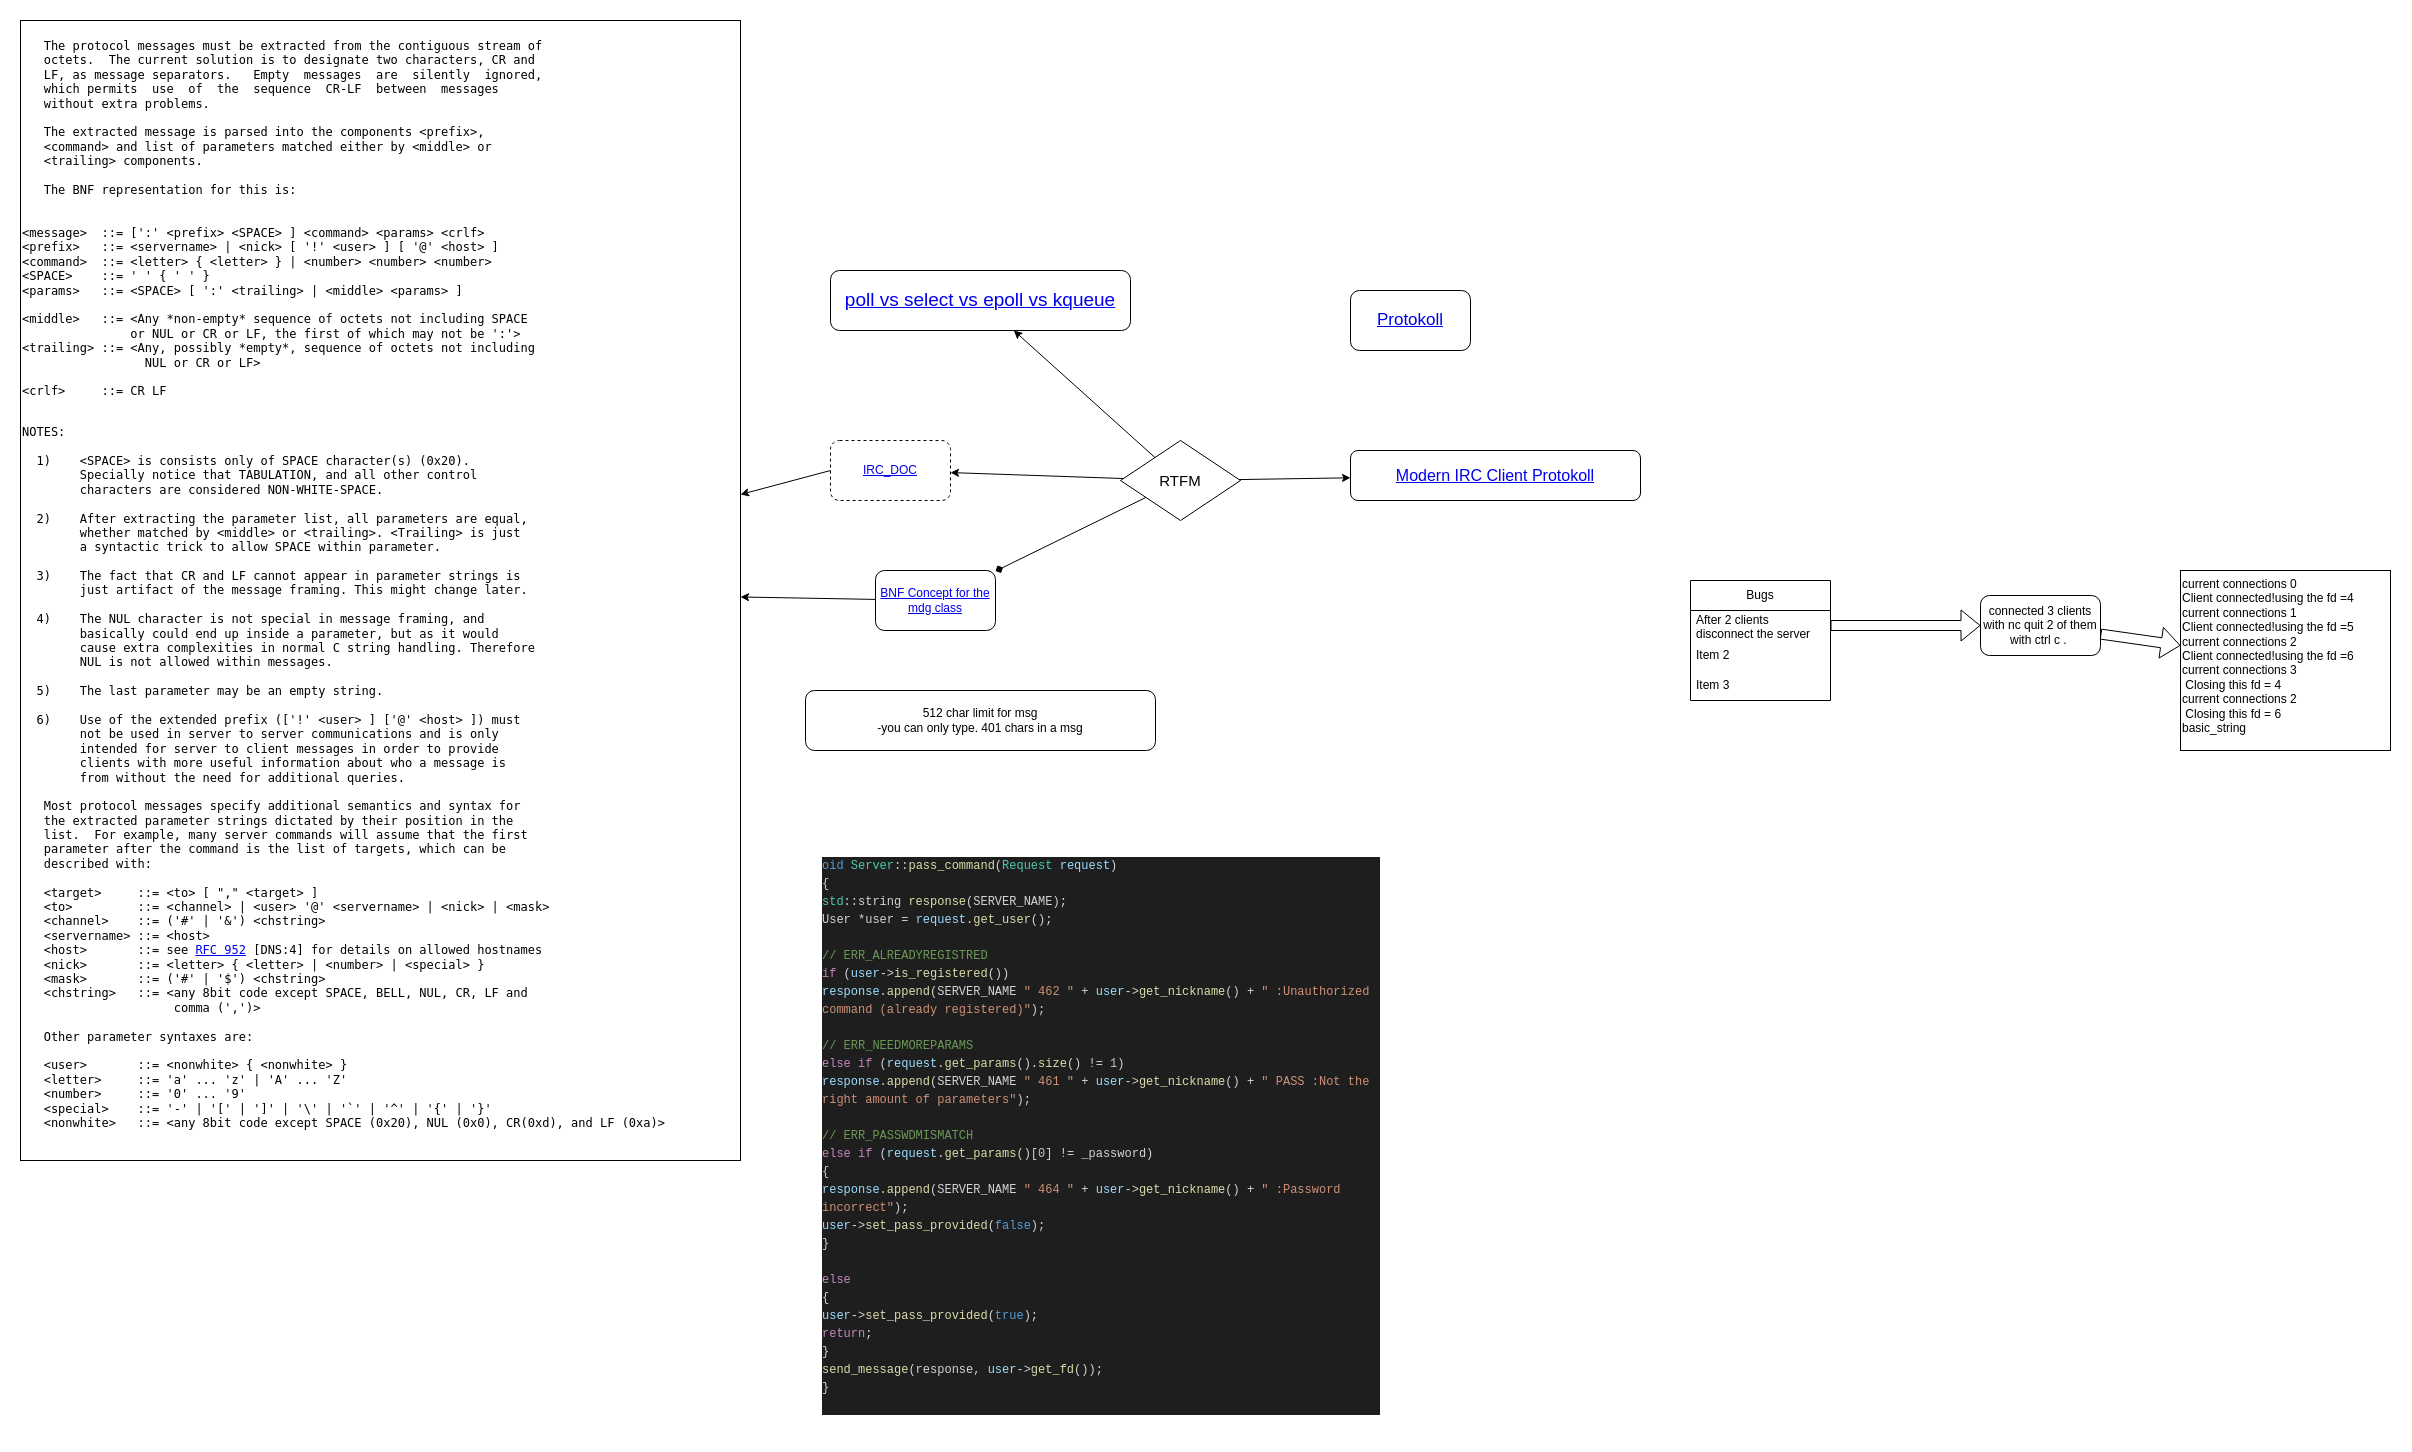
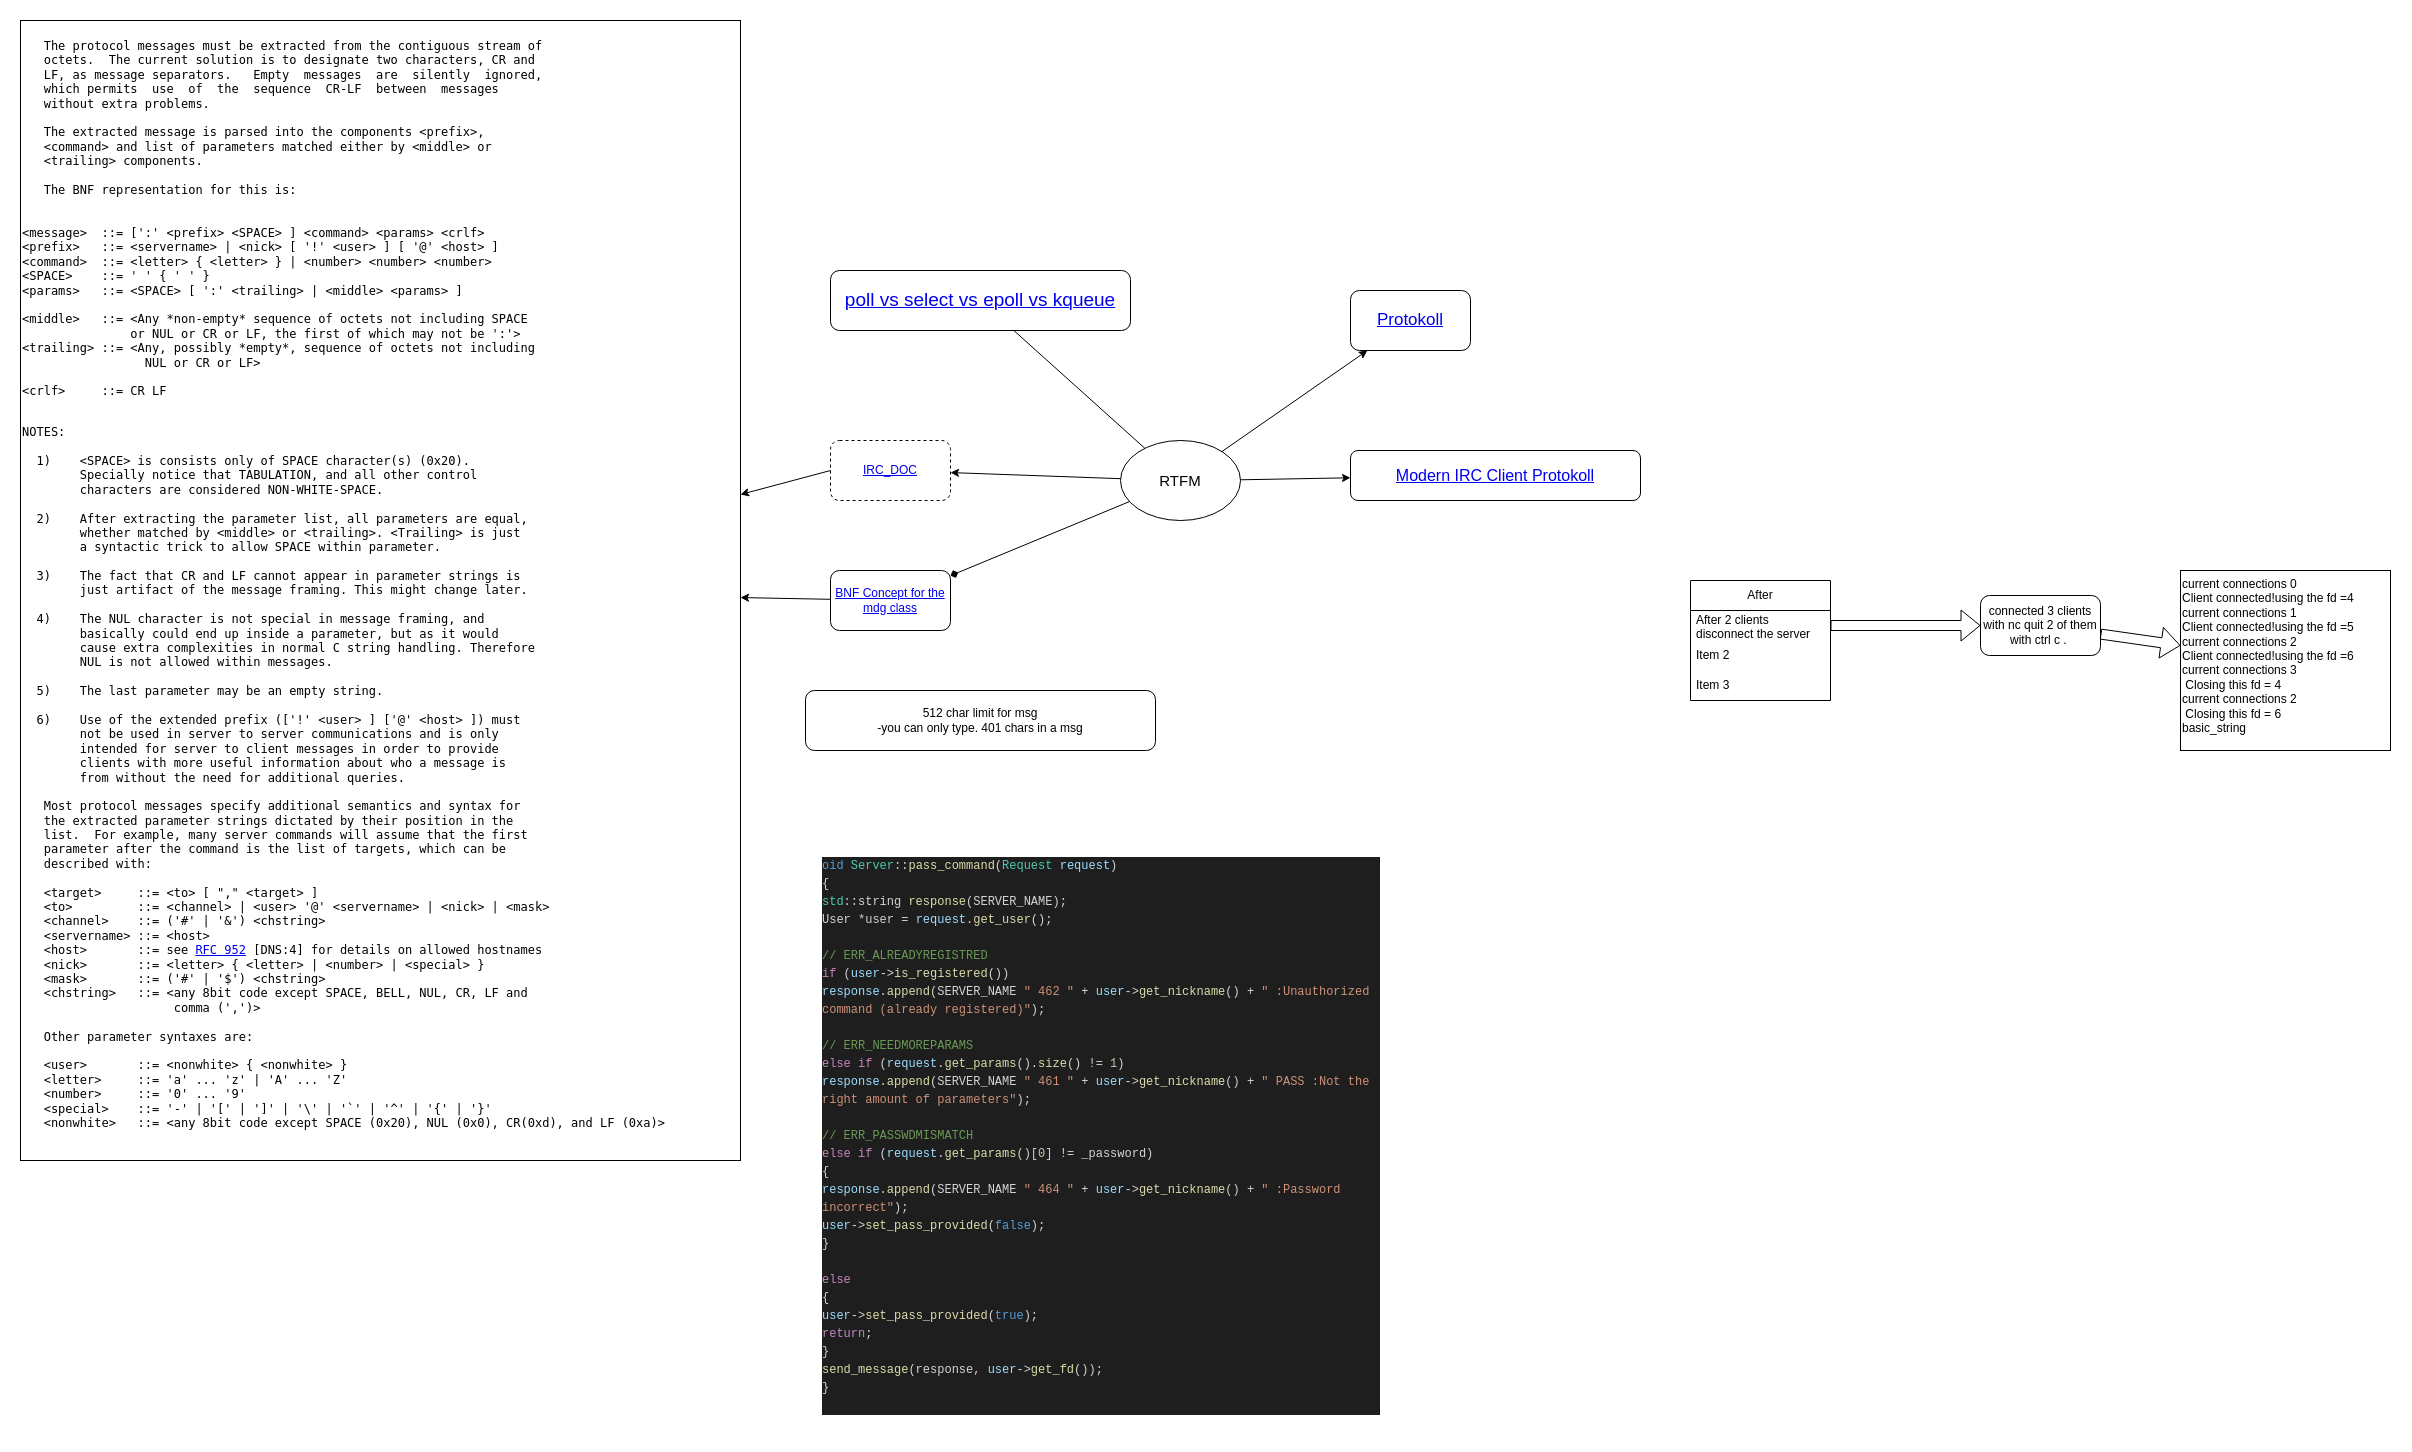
(1019, 335) -> (1017, 333)
none -> (1292, 403)
(1181, 481) -> (1181, 481)
(1761, 596) -> (1761, 596)
(936, 601) -> (891, 601)
